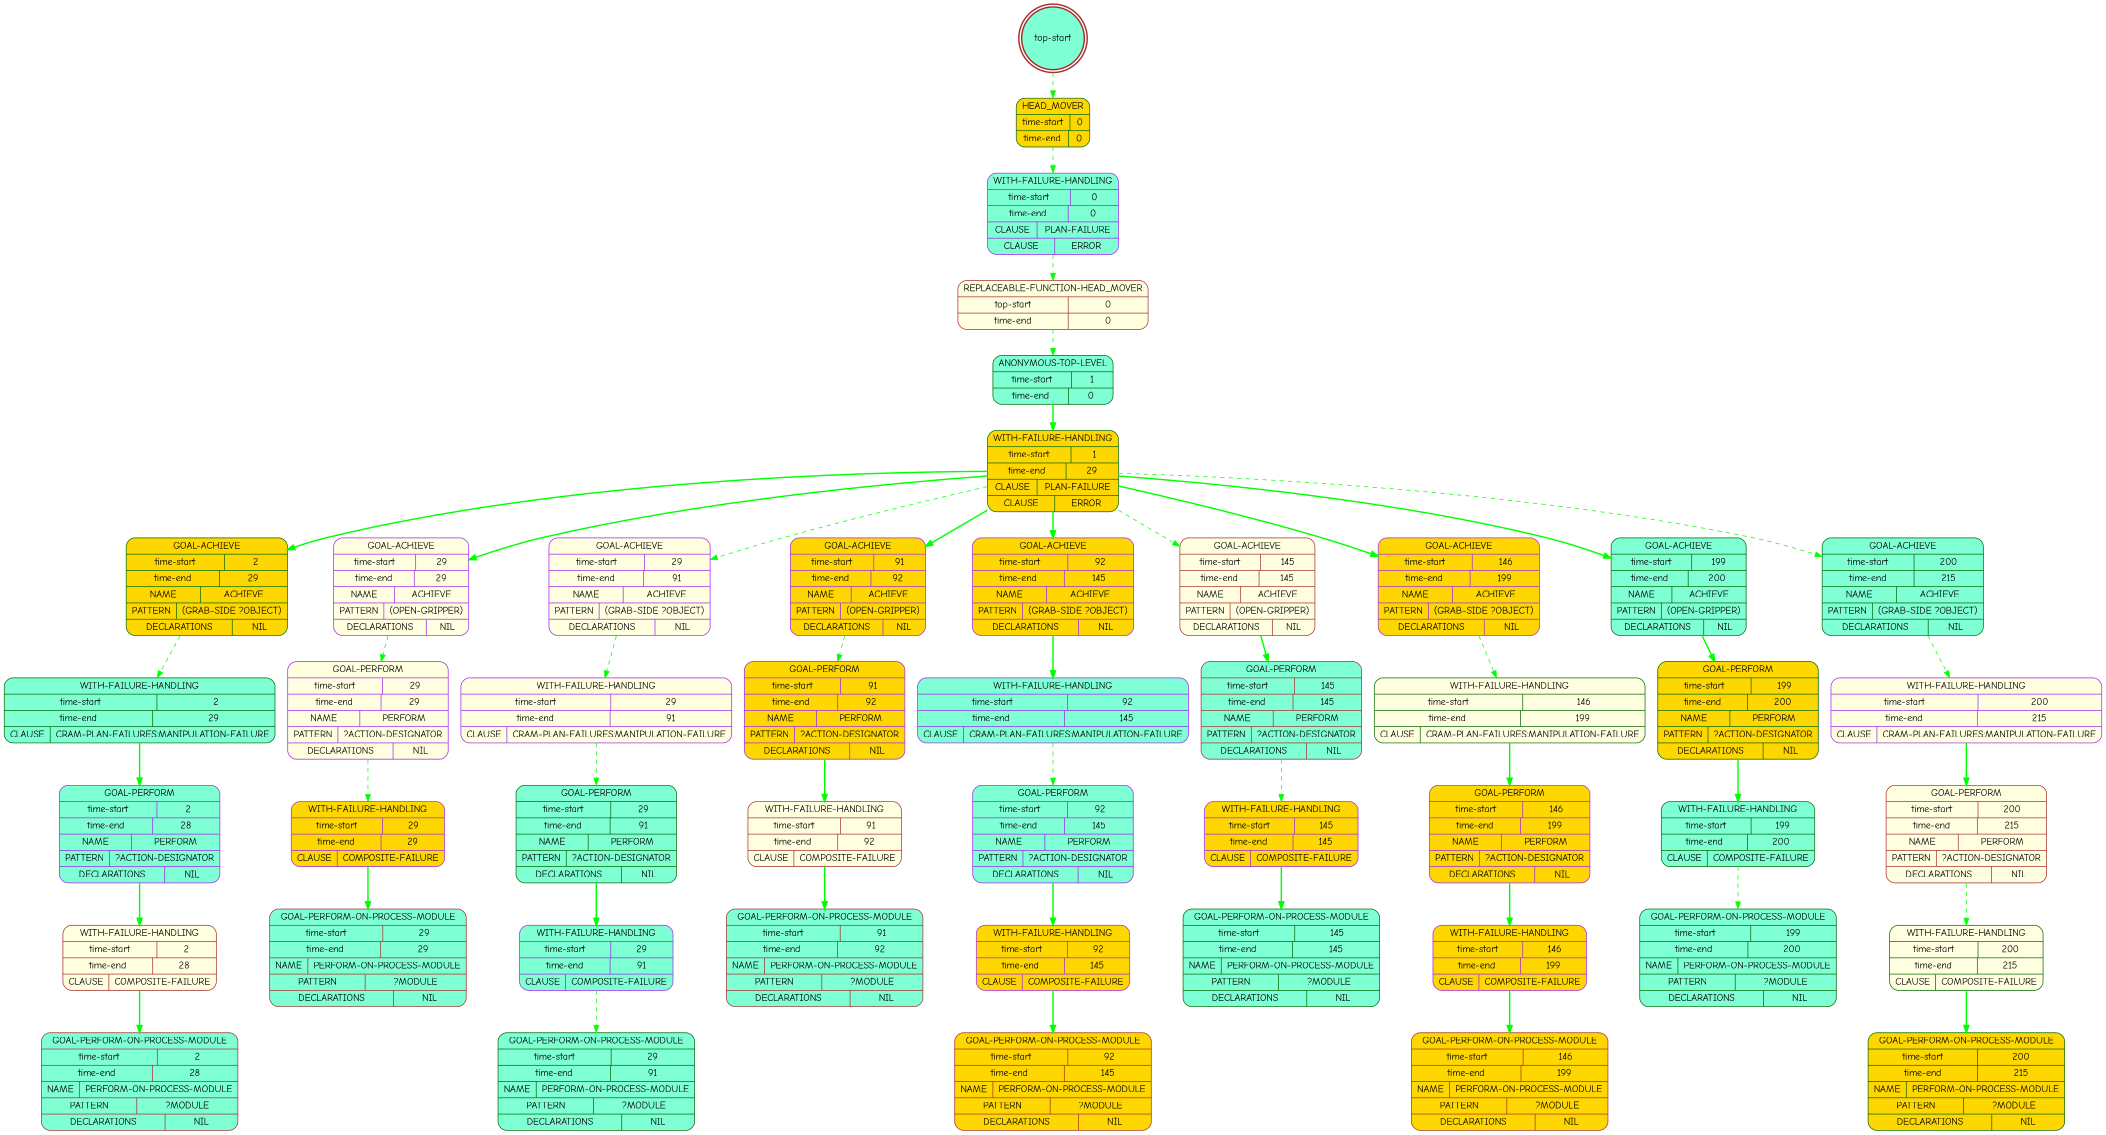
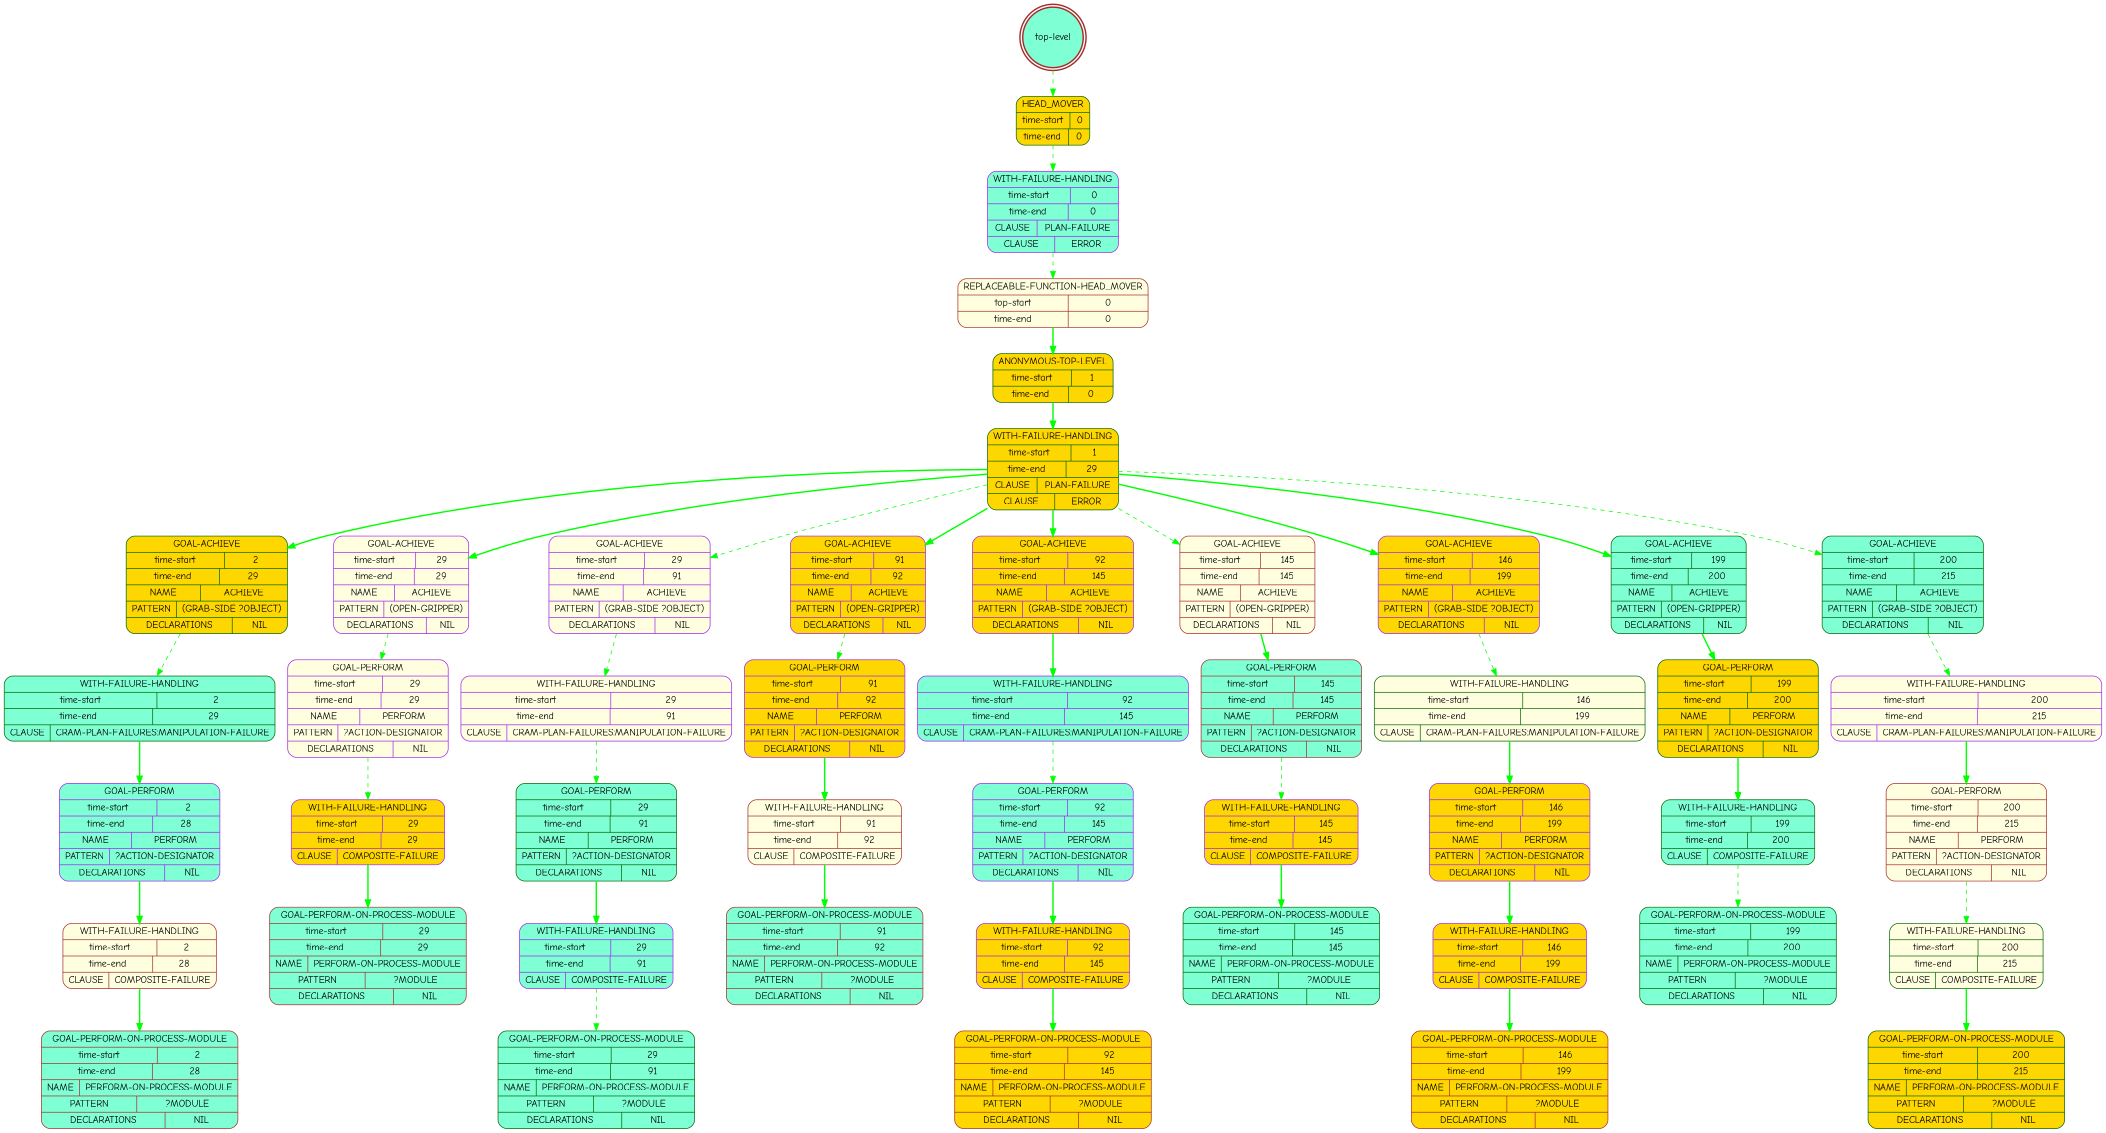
(1053, 38) -> (1053, 37)
(1053, 339) -> (1053, 337)
(1053, 380) -> (1053, 378)
